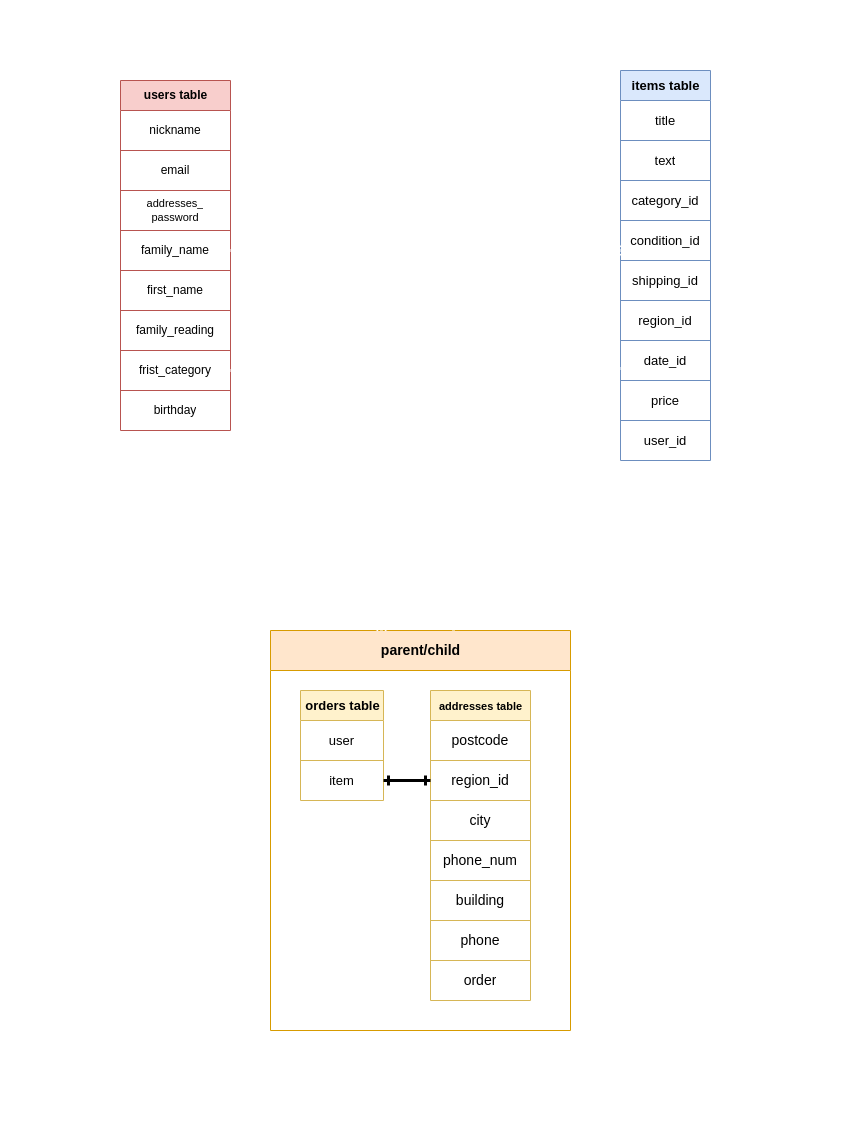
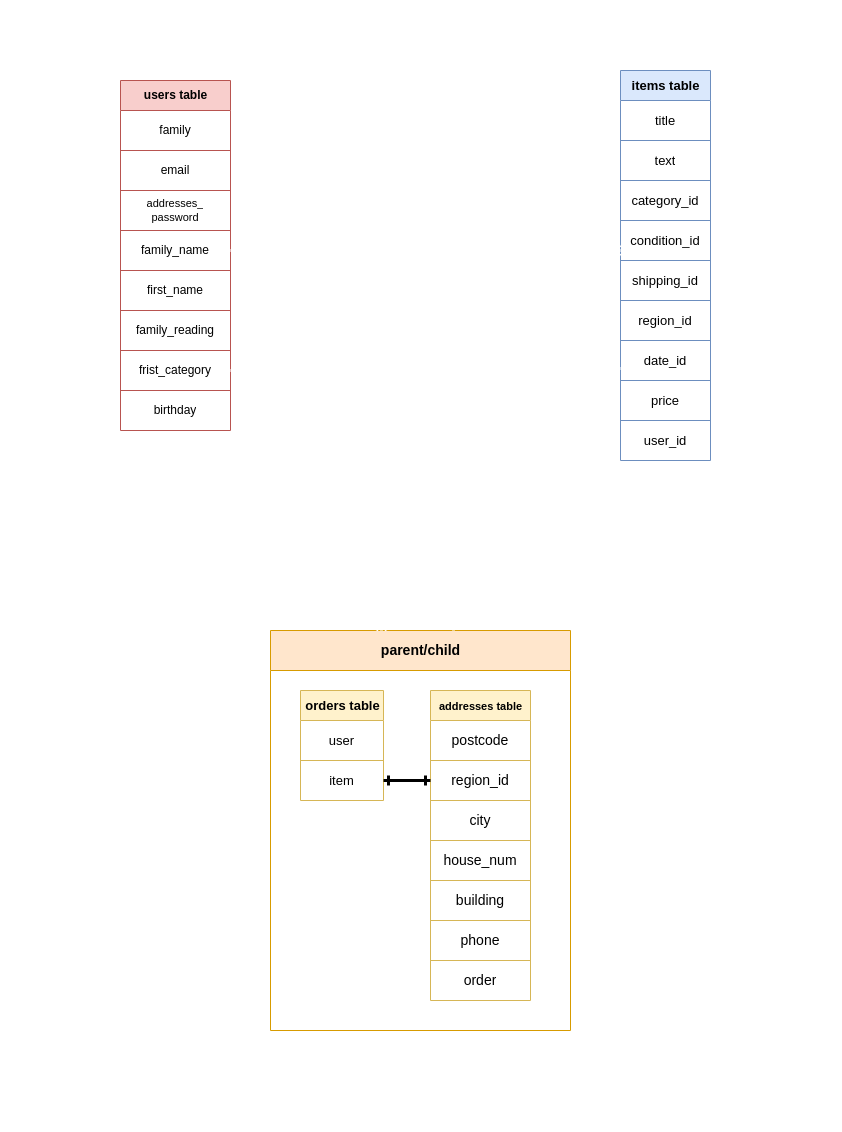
(176, 131) -> (176, 131)
(481, 861) -> (481, 861)
